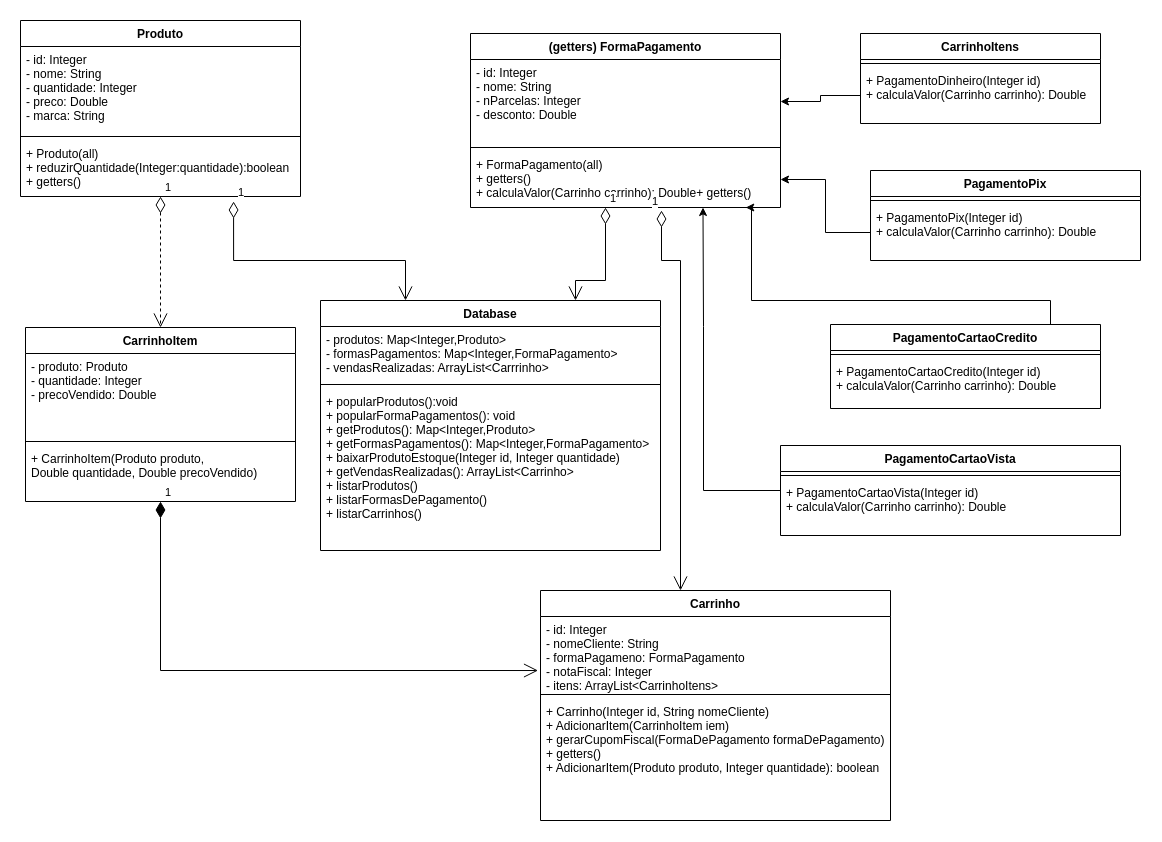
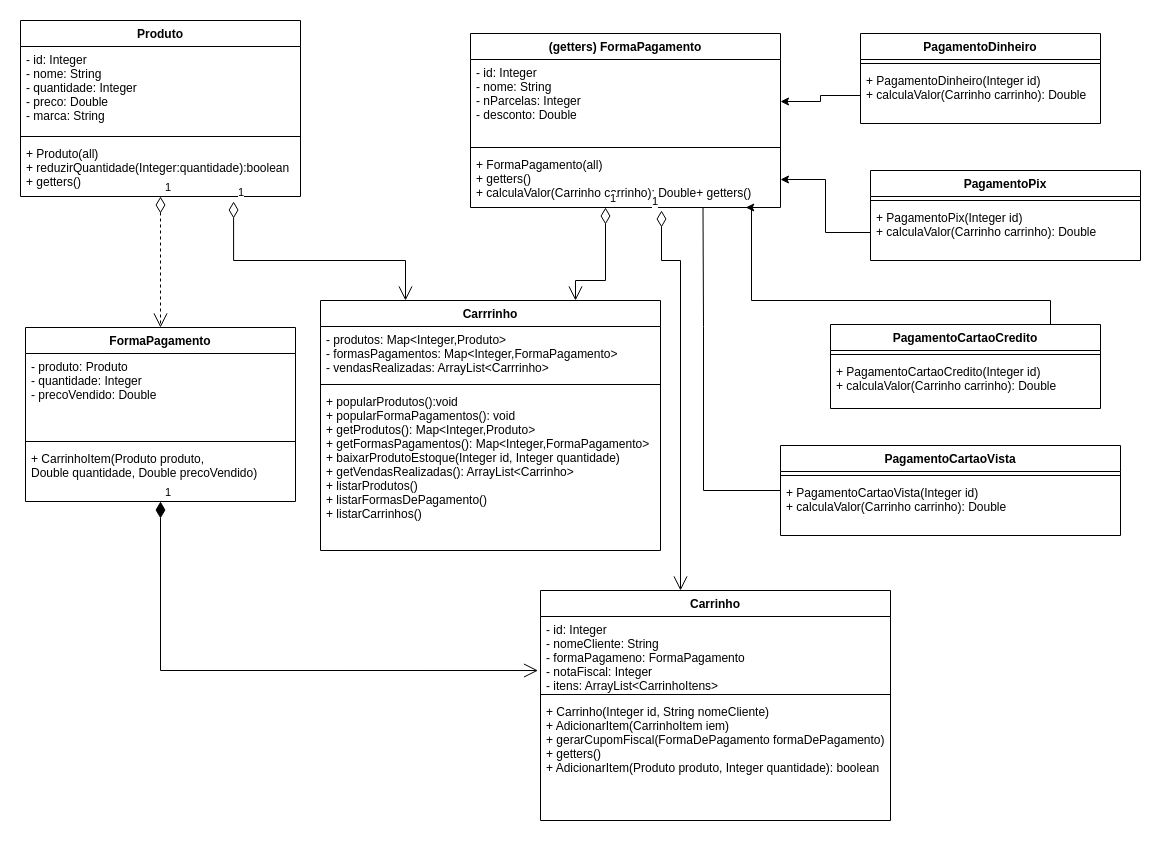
(980, 47) -> (980, 47)
(703, 216) -> (703, 214)
(490, 314) -> (490, 314)
(160, 341) -> (160, 341)
